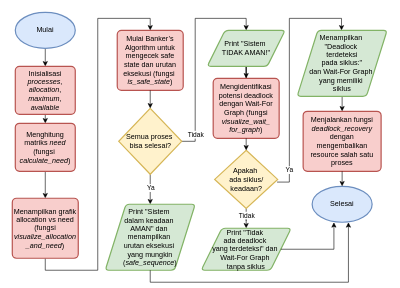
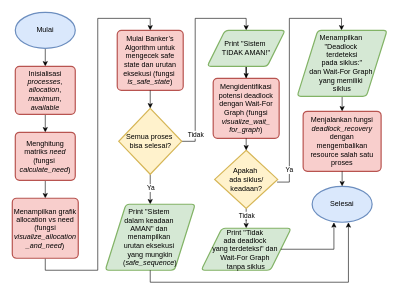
(45, 147) -> (45, 156)
